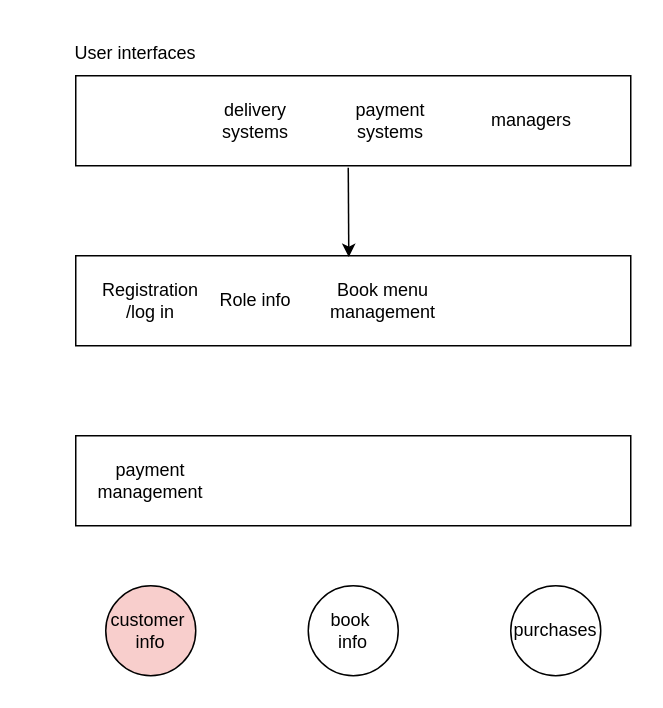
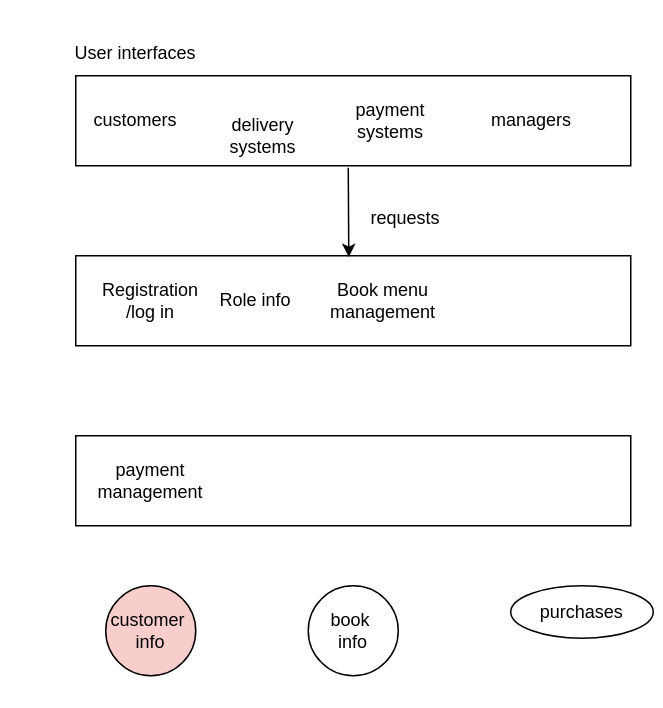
none -> (136, 121)
(256, 121) -> (263, 136)
none -> (406, 218)
(556, 631) -> (582, 612)
